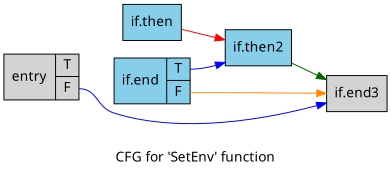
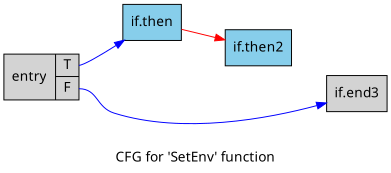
none -> (98, 56)
(305, 69) -> none
(152, 81) -> none
